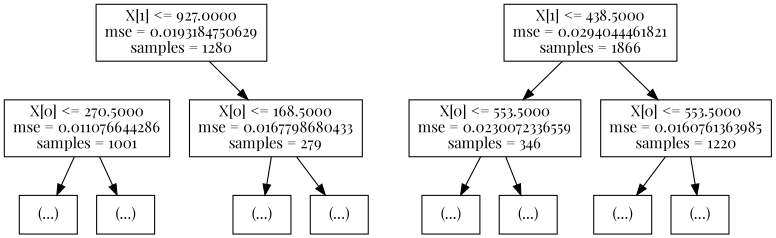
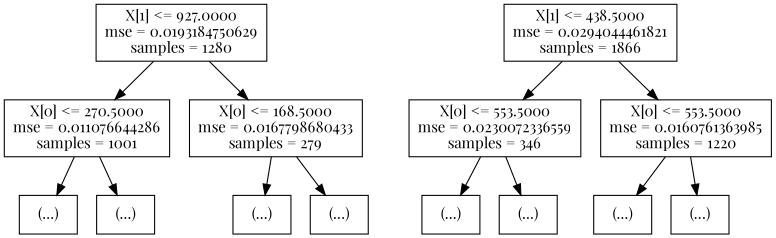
none -> (138, 77)
